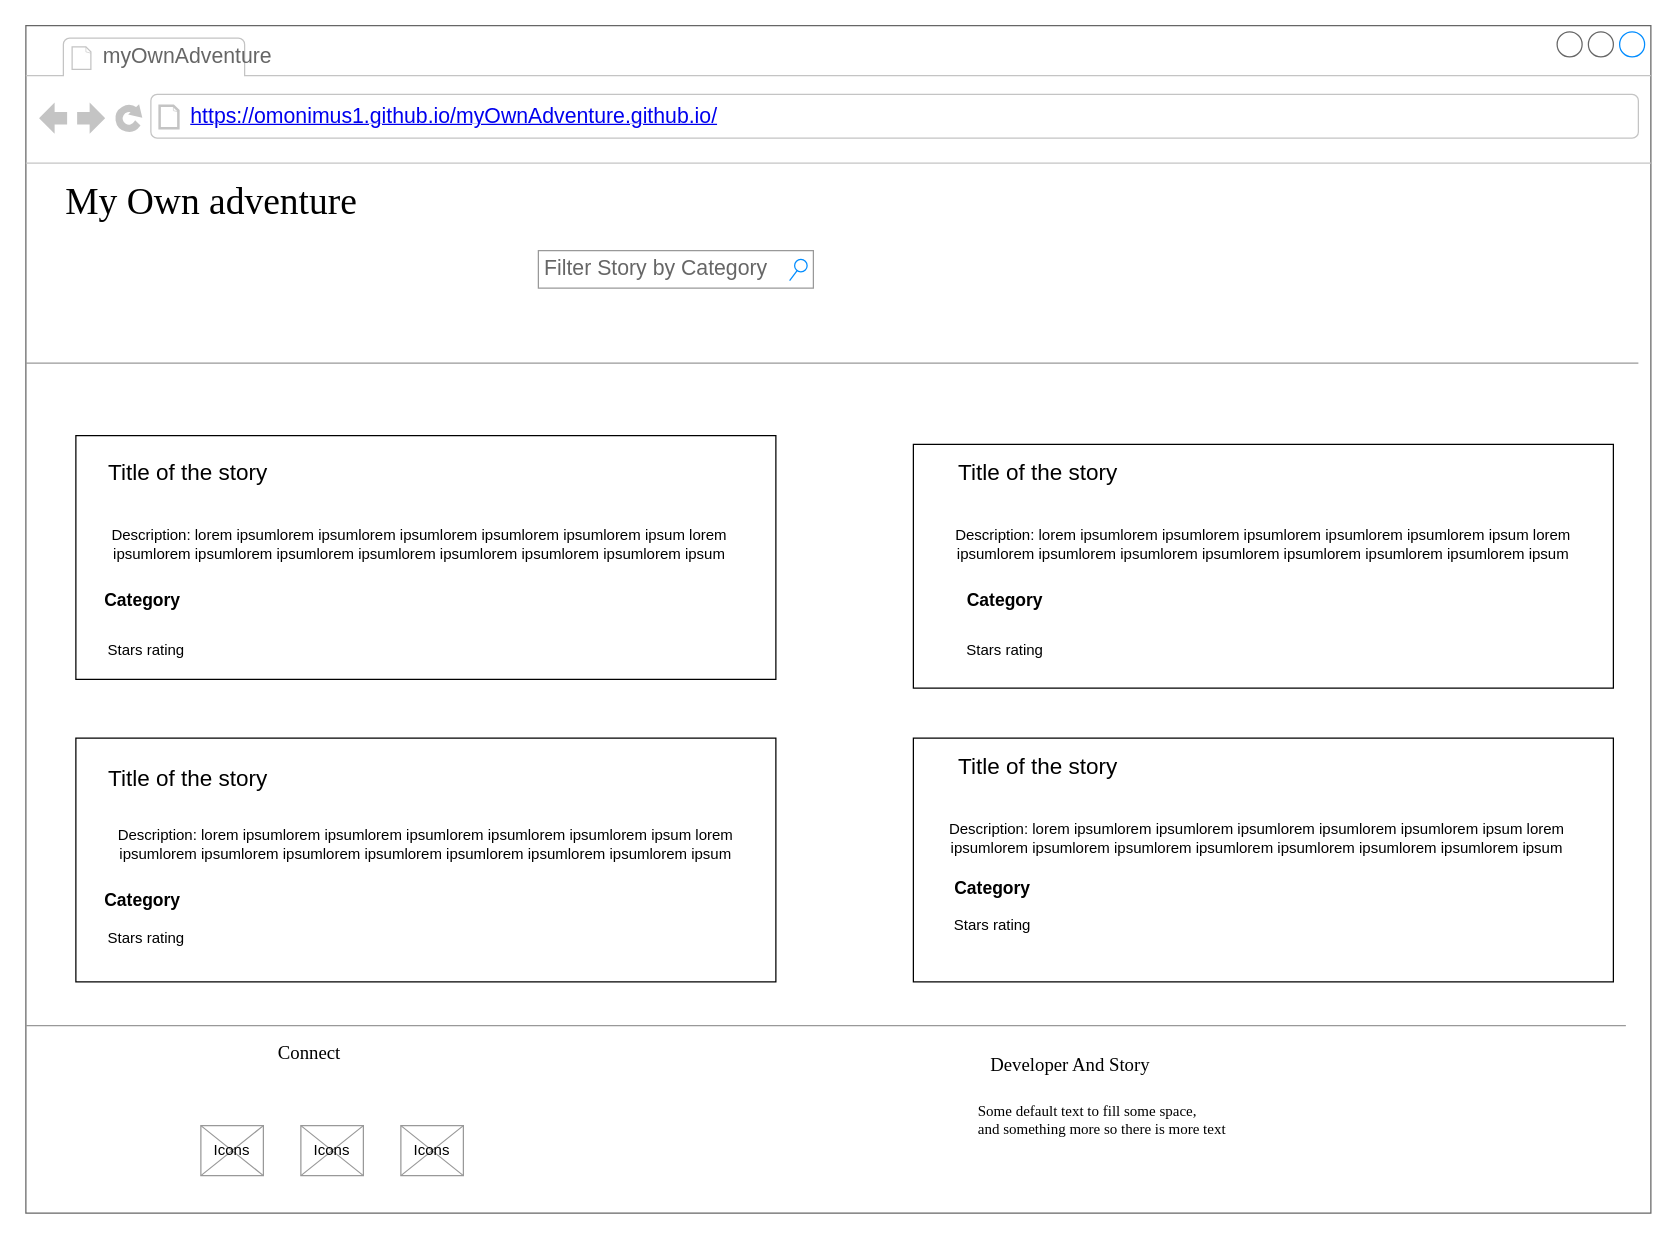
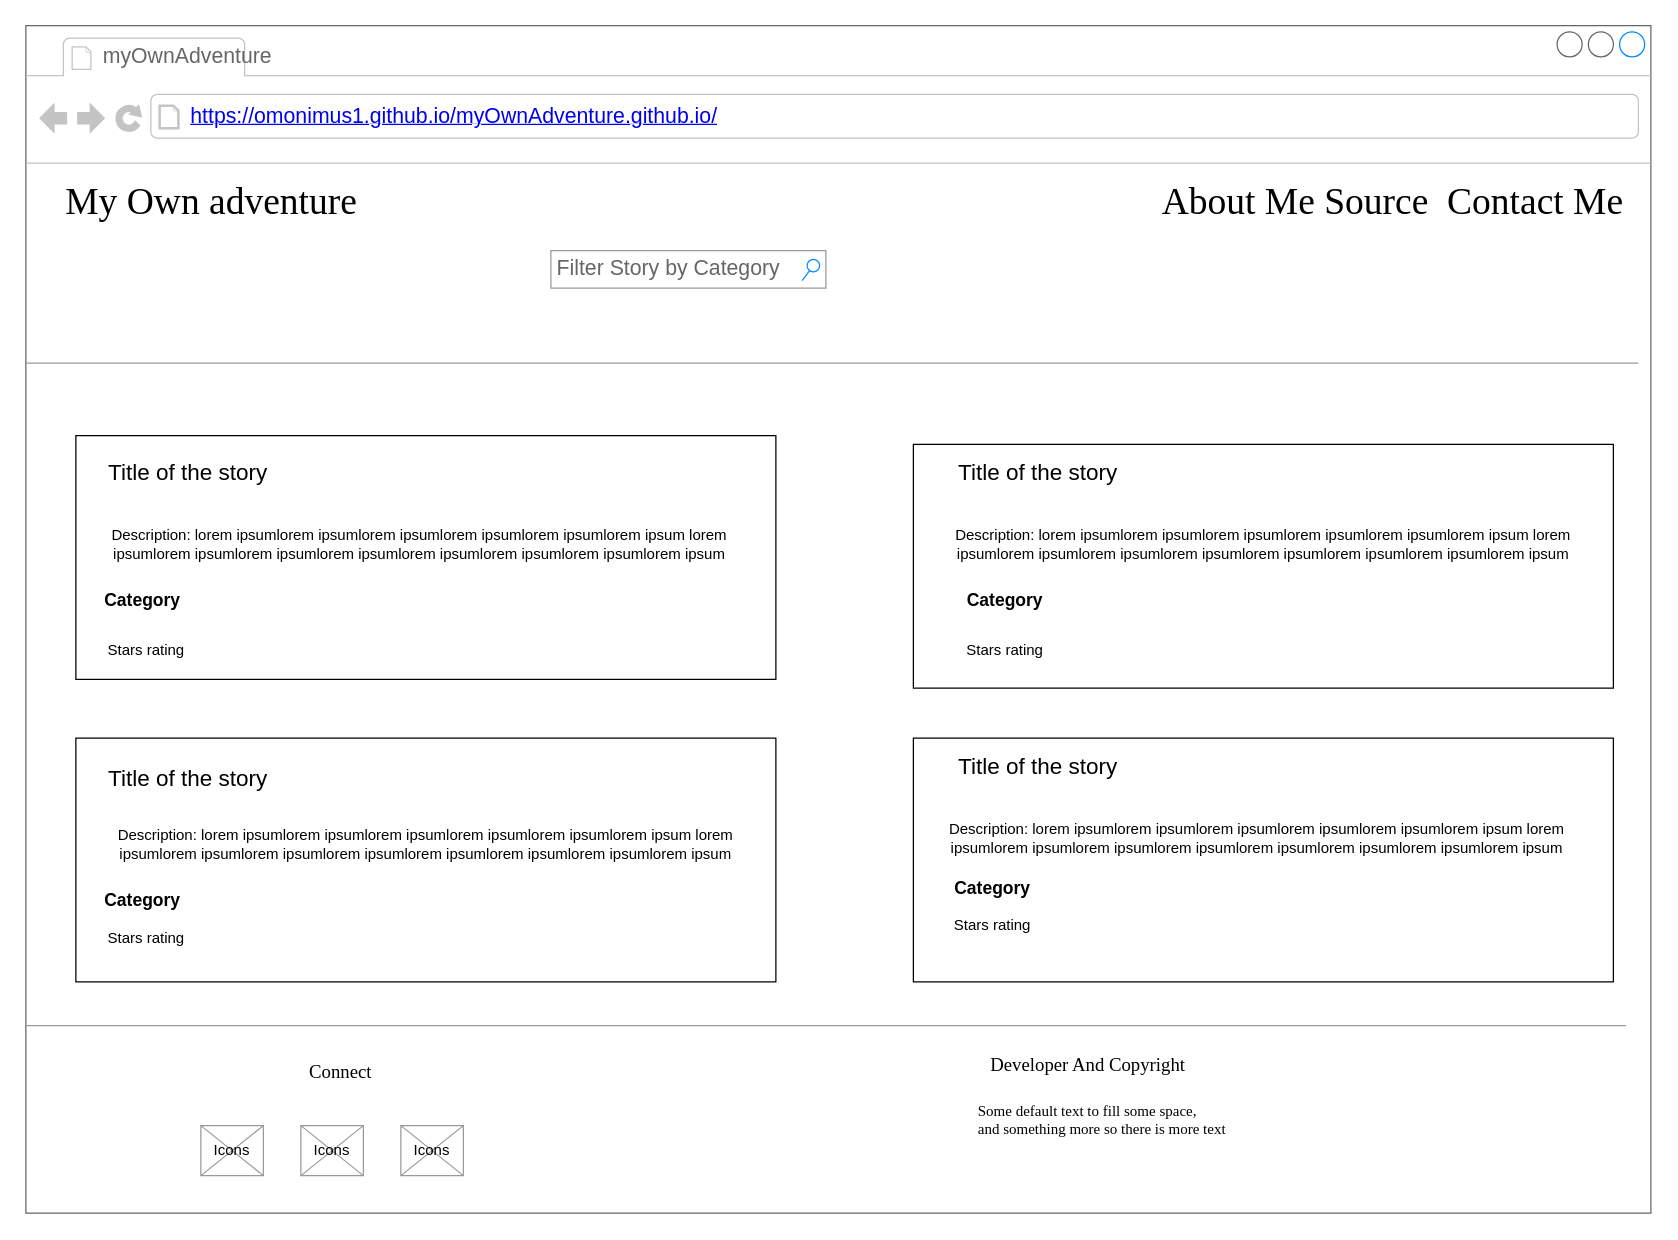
none -> (1388, 201)
(676, 269) -> (688, 269)
(319, 1057) -> (351, 1076)
(1083, 1066) -> (1102, 1066)
